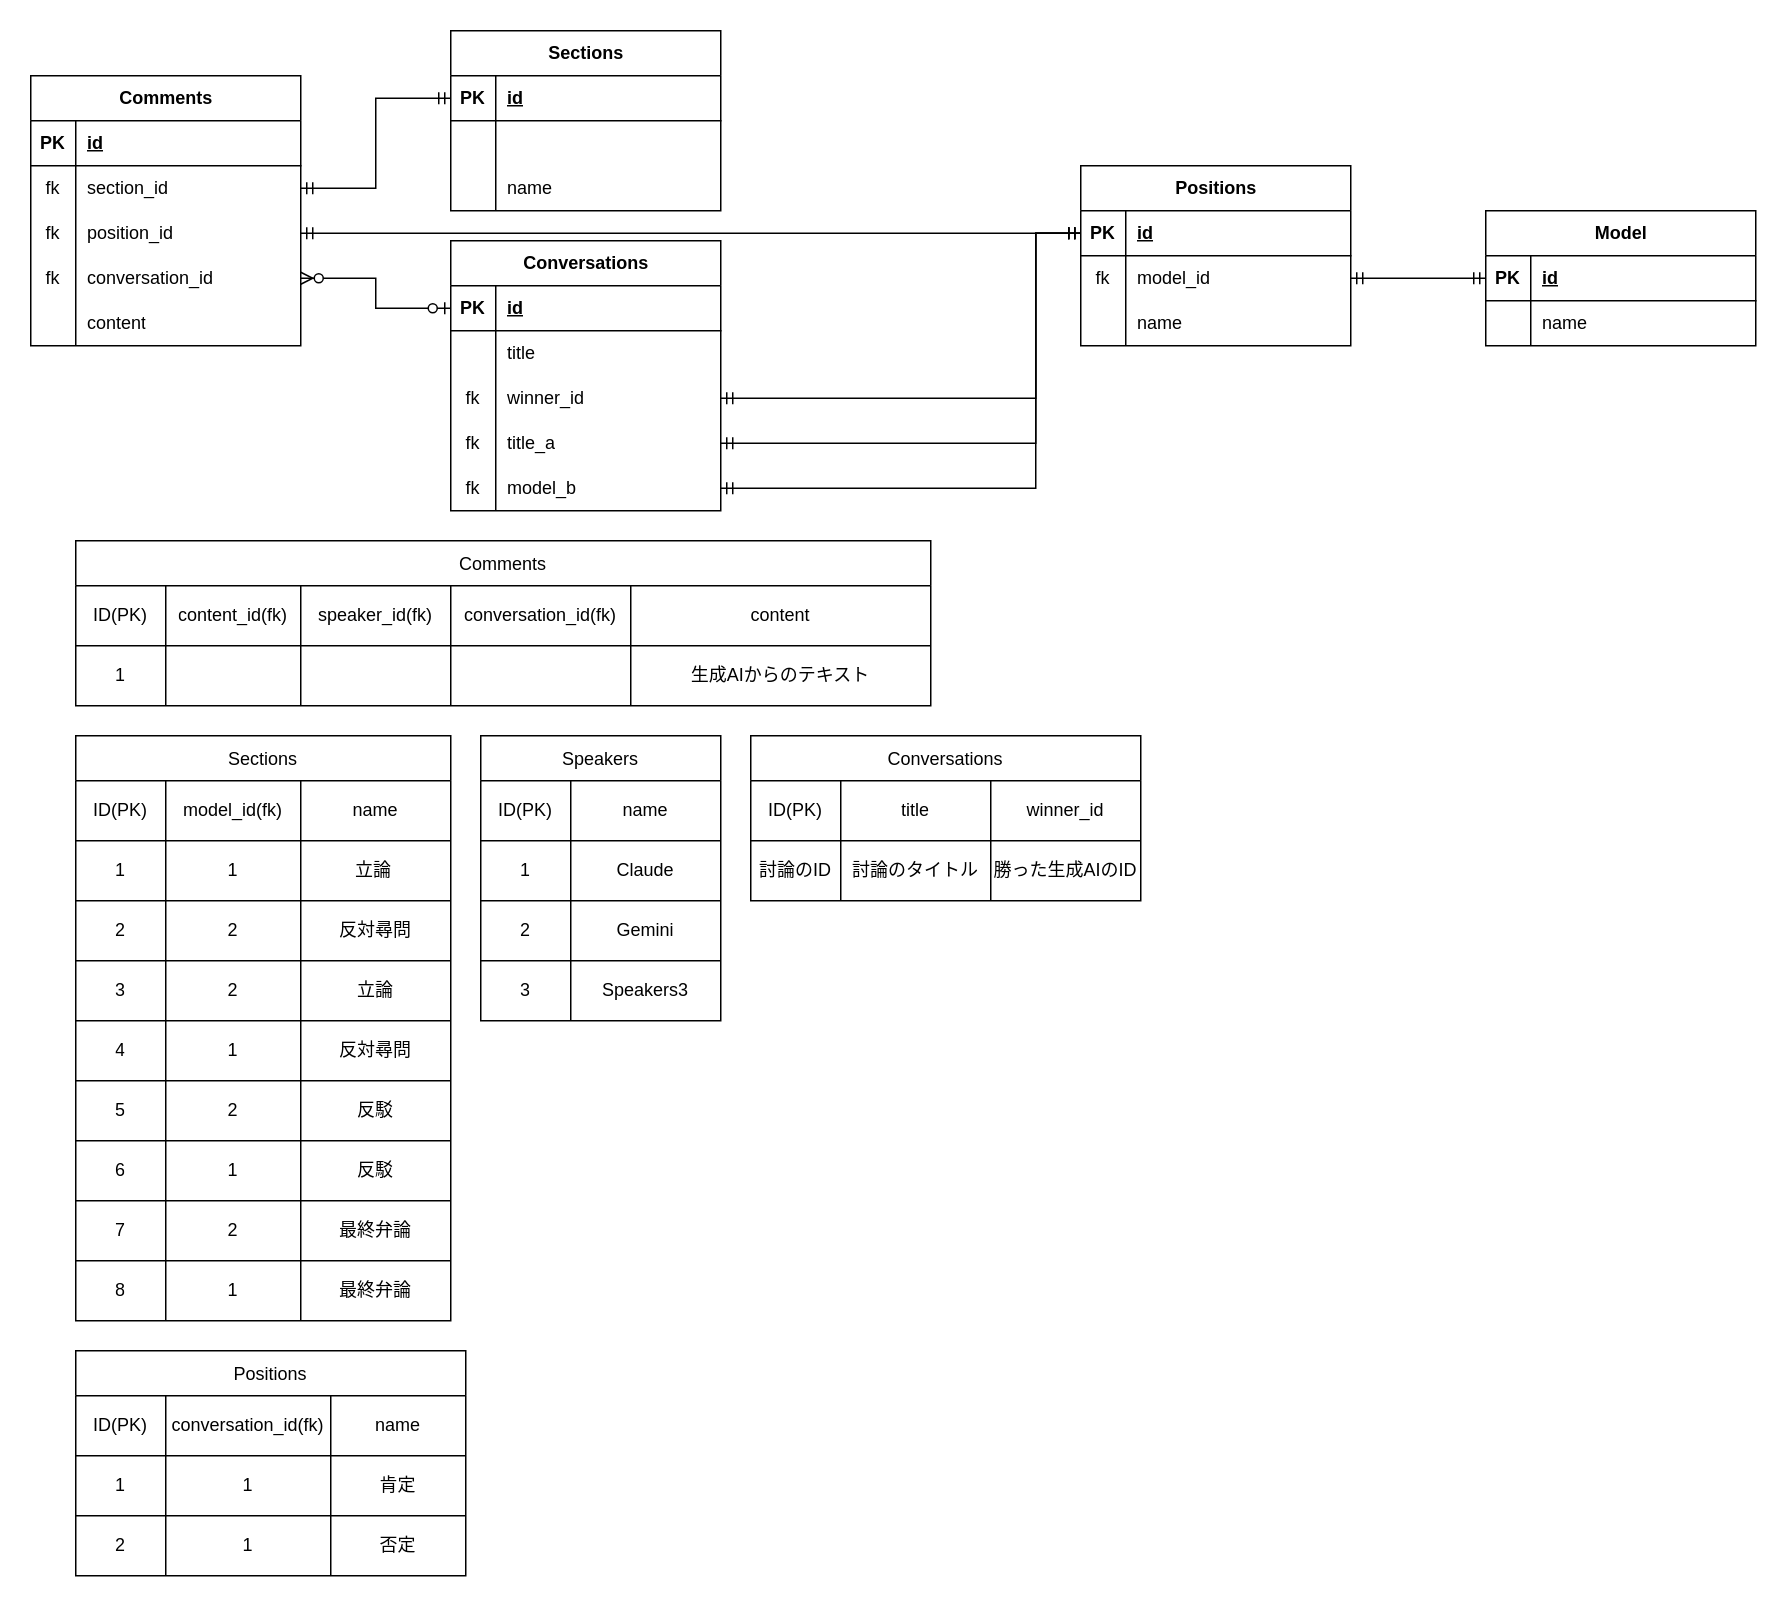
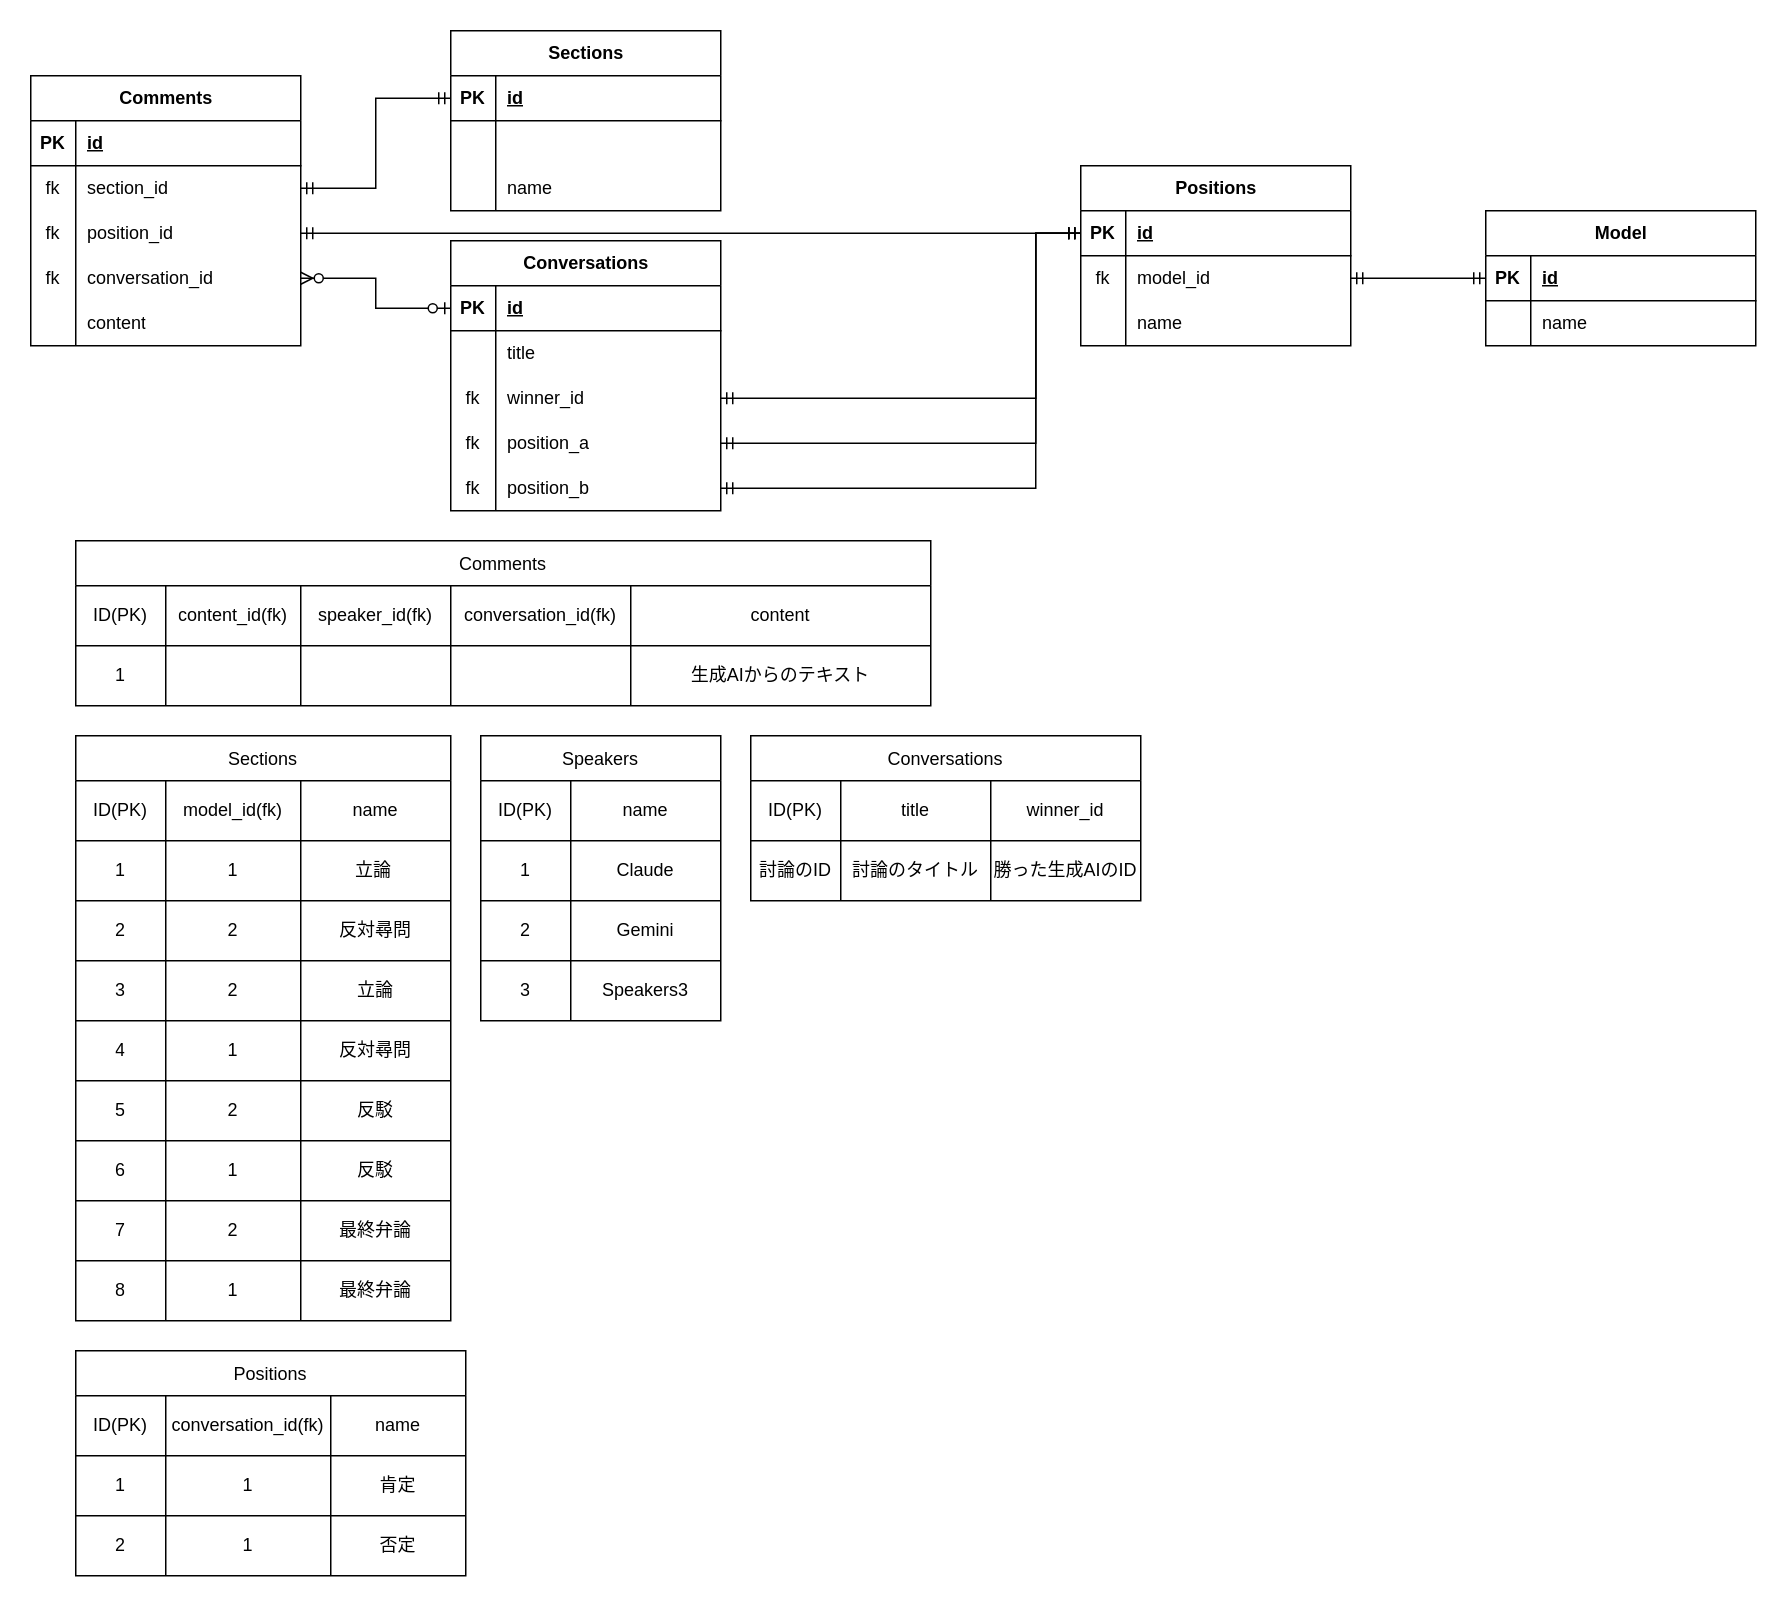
(538, 443) -> (553, 443)
(541, 488) -> (553, 488)
